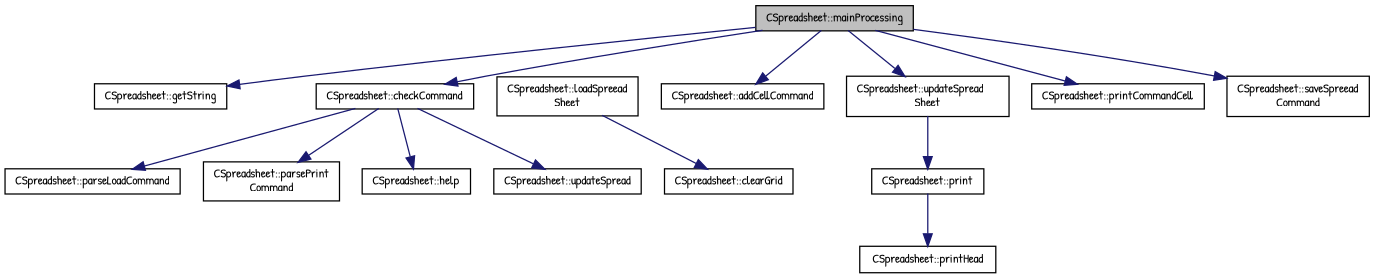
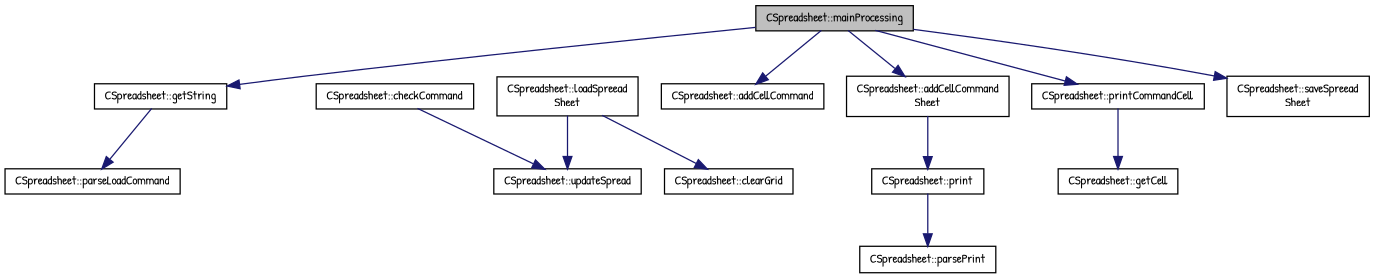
(610, 55) -> none
(928, 96) -> (928, 96)
(1298, 96) -> (1298, 96)
none -> (568, 136)
(250, 137) -> (131, 134)
(271, 181) -> none
(416, 181) -> none
none -> (1118, 181)
(928, 260) -> (928, 260)
